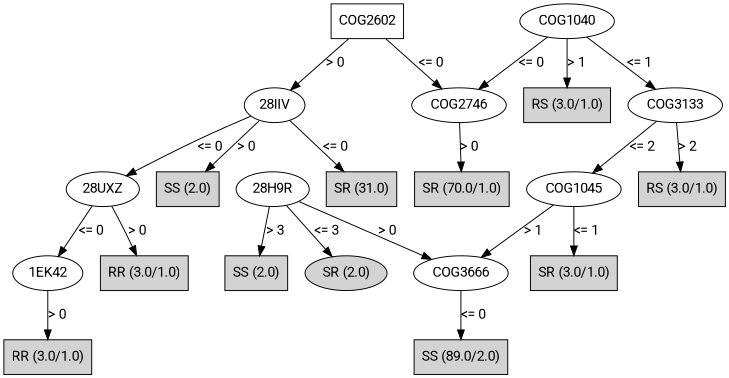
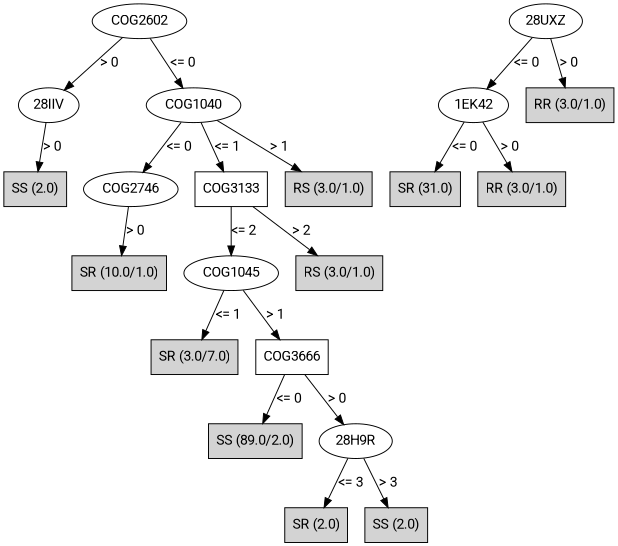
(367, 21) -> (139, 21)
(410, 60) -> (164, 59)
(675, 105) -> (231, 189)
(192, 142) -> none
(313, 143) -> (452, 143)
(462, 189) -> (119, 273)
(361, 229) -> (321, 396)
(346, 273) -> (316, 525)
(461, 273) -> (292, 357)
(574, 273) -> (195, 357)
